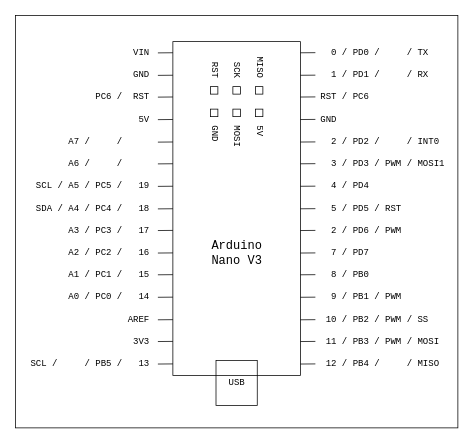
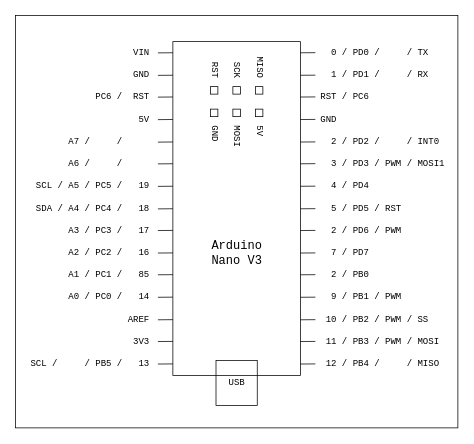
(117, 275) -> (117, 275)
(336, 275) -> (336, 275)
